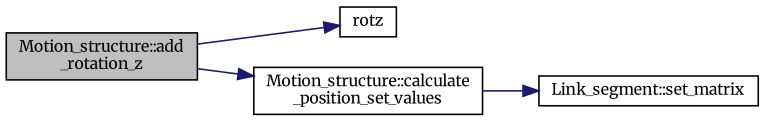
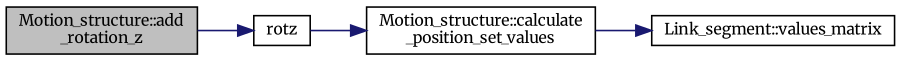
(218, 71) -> (330, 31)
(649, 91) -> (773, 31)
